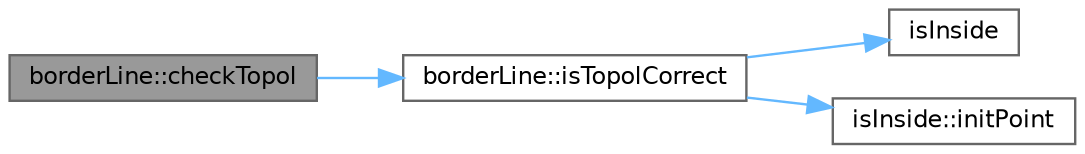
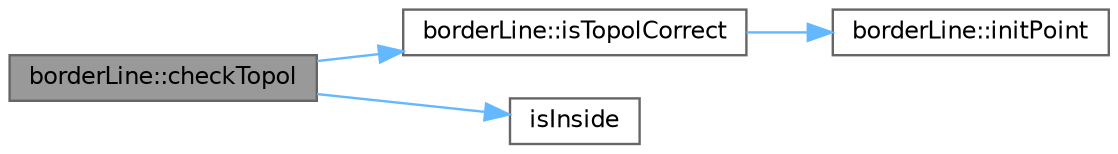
(806, 50) -> (401, 103)
(954, 121) -> (971, 32)
